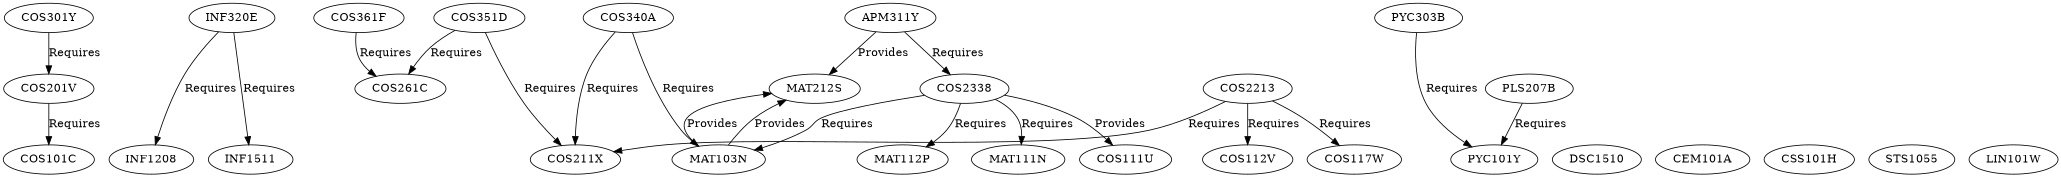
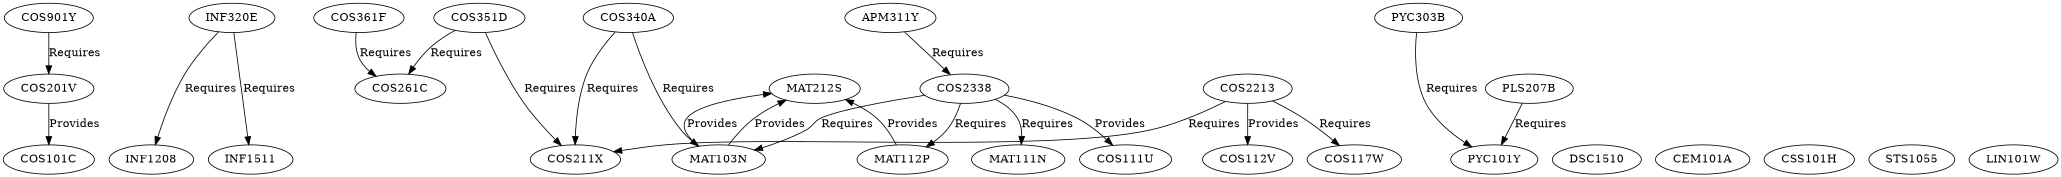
(49, 18) -> (49, 18)
(856, 50) -> (879, 120)
(75, 124) -> (75, 124)
(1274, 124) -> (1274, 124)
